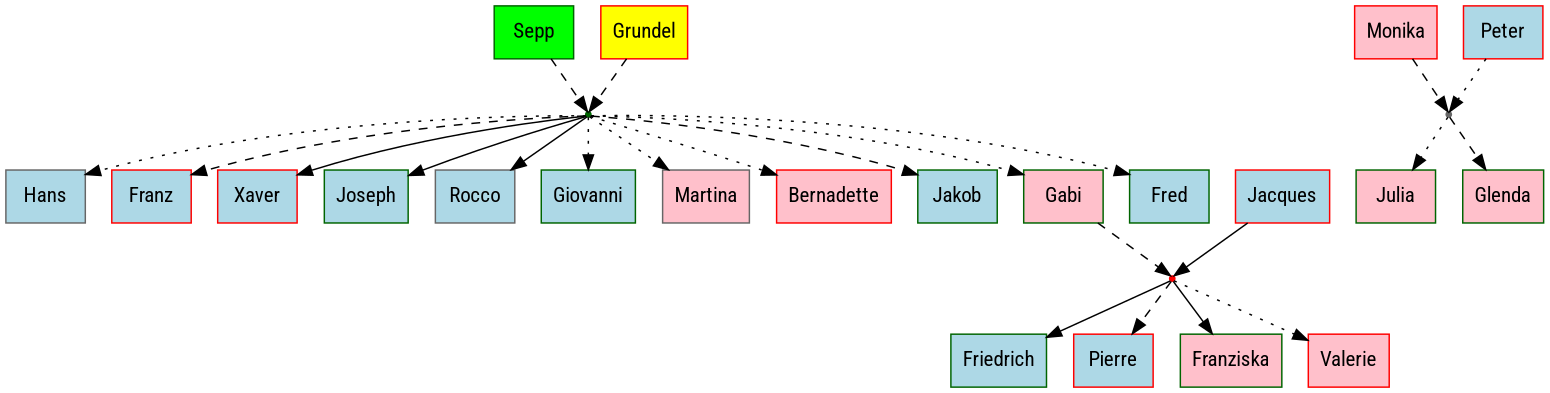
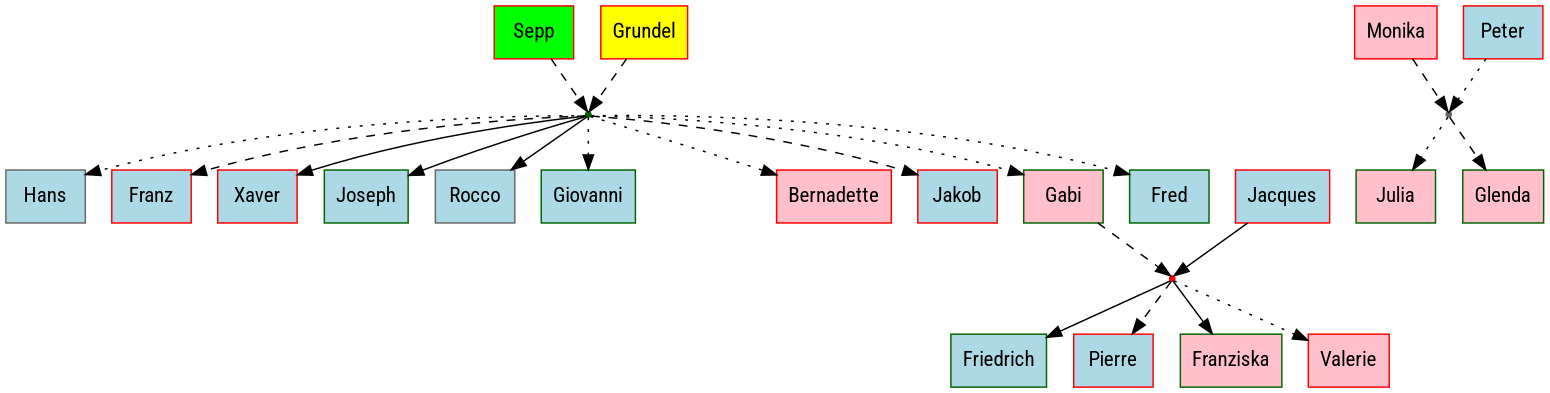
(534, 32) -> (534, 32)
(706, 197) -> none
(958, 197) -> (958, 197)
